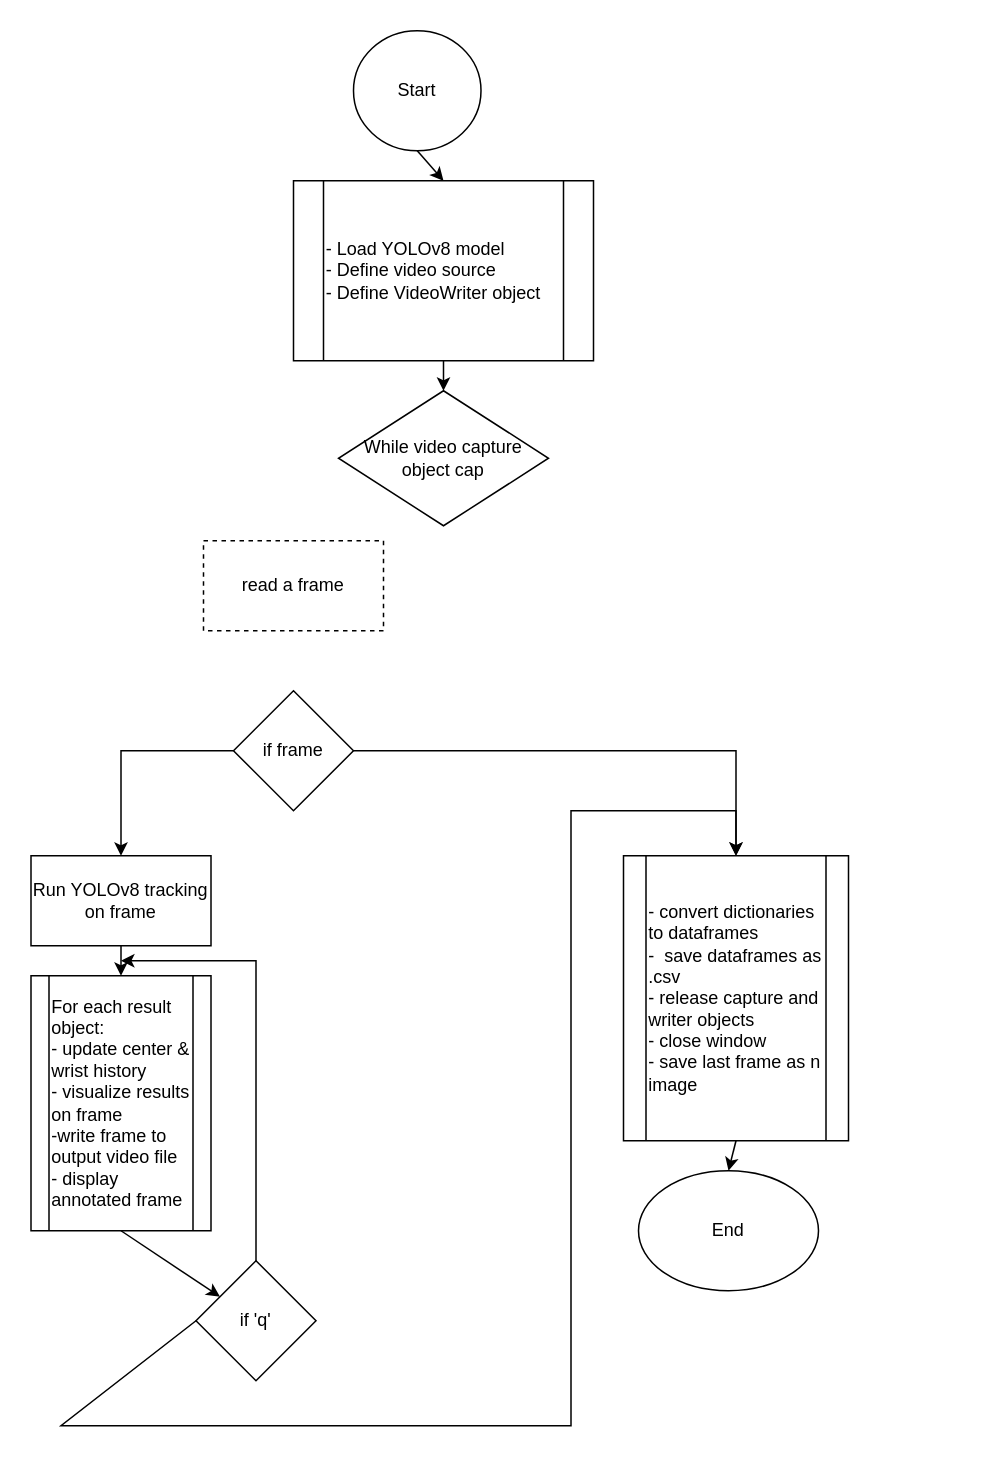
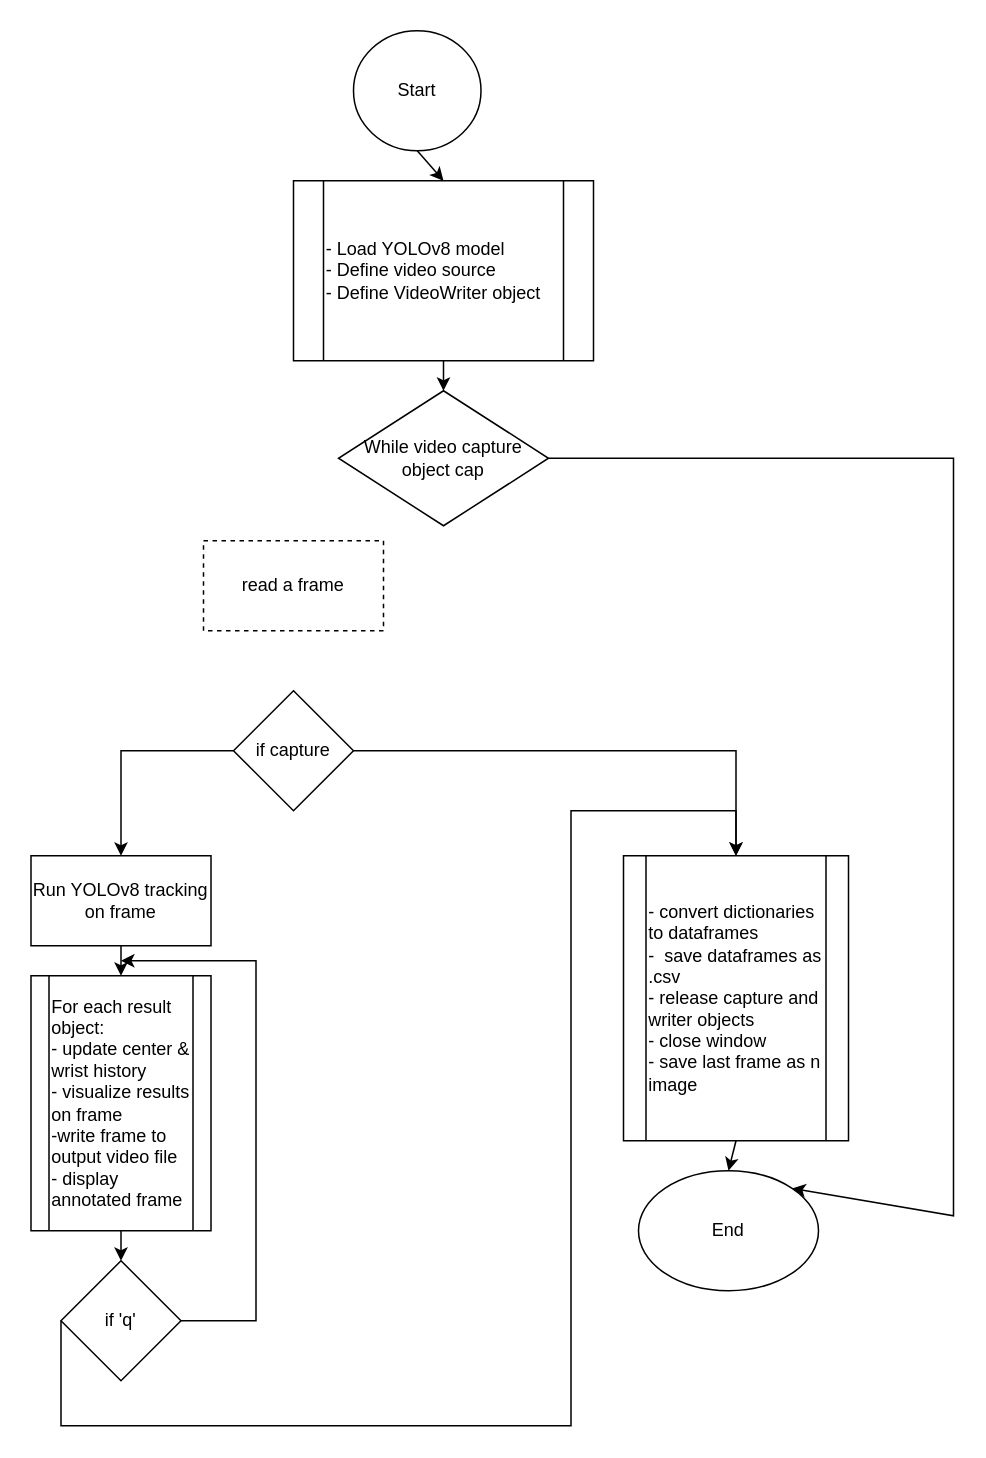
none -> (953, 711)
(293, 751) -> (293, 751)
(256, 1321) -> (121, 1321)
